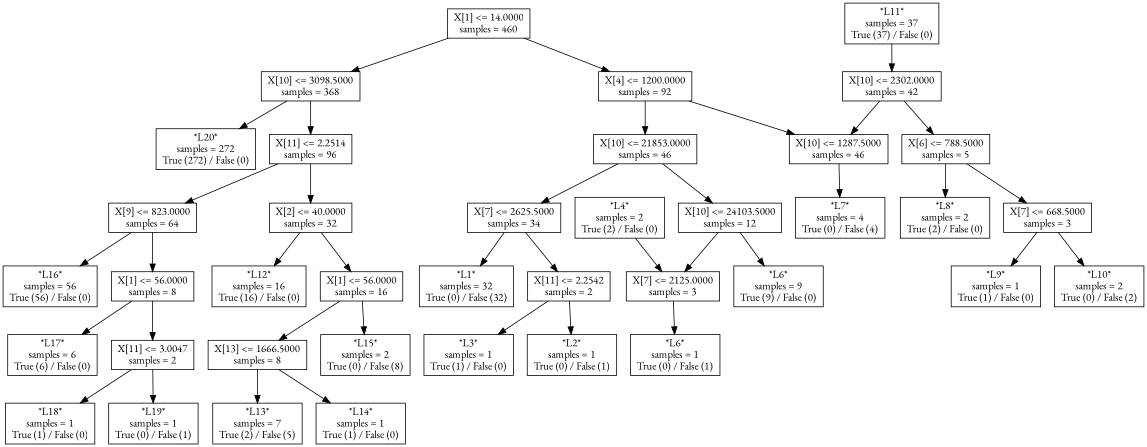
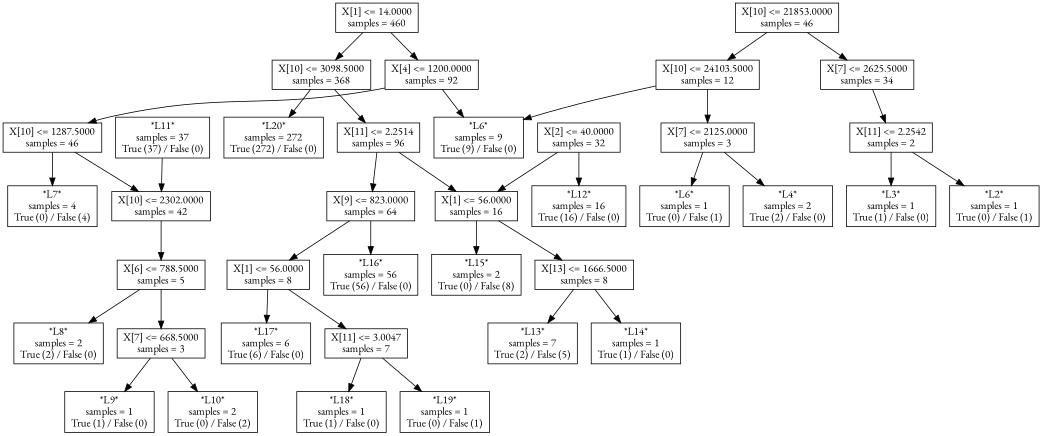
(645, 114) -> (451, 100)
(868, 115) -> (103, 170)
(311, 180) -> (424, 170)
(646, 252) -> (741, 166)
(466, 286) -> none
(153, 355) -> (366, 343)
